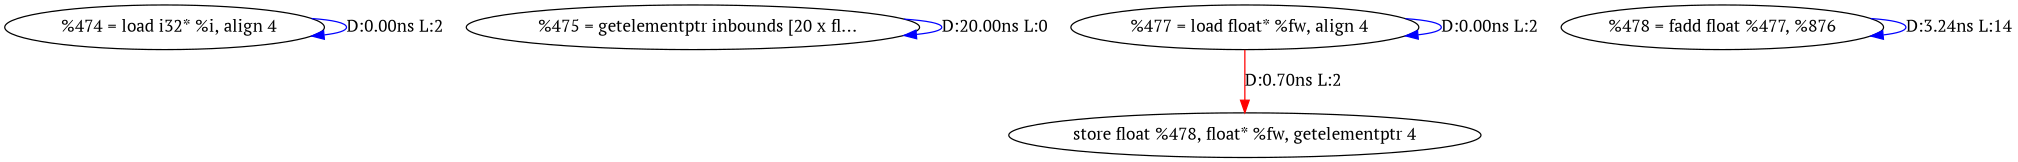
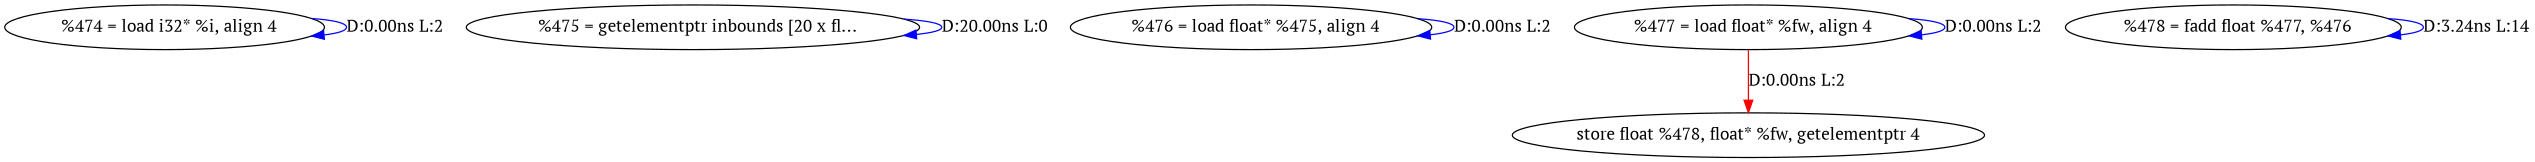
none -> (1251, 27)
(1722, 27) -> (2233, 27)
(1294, 81) -> (1797, 81)
